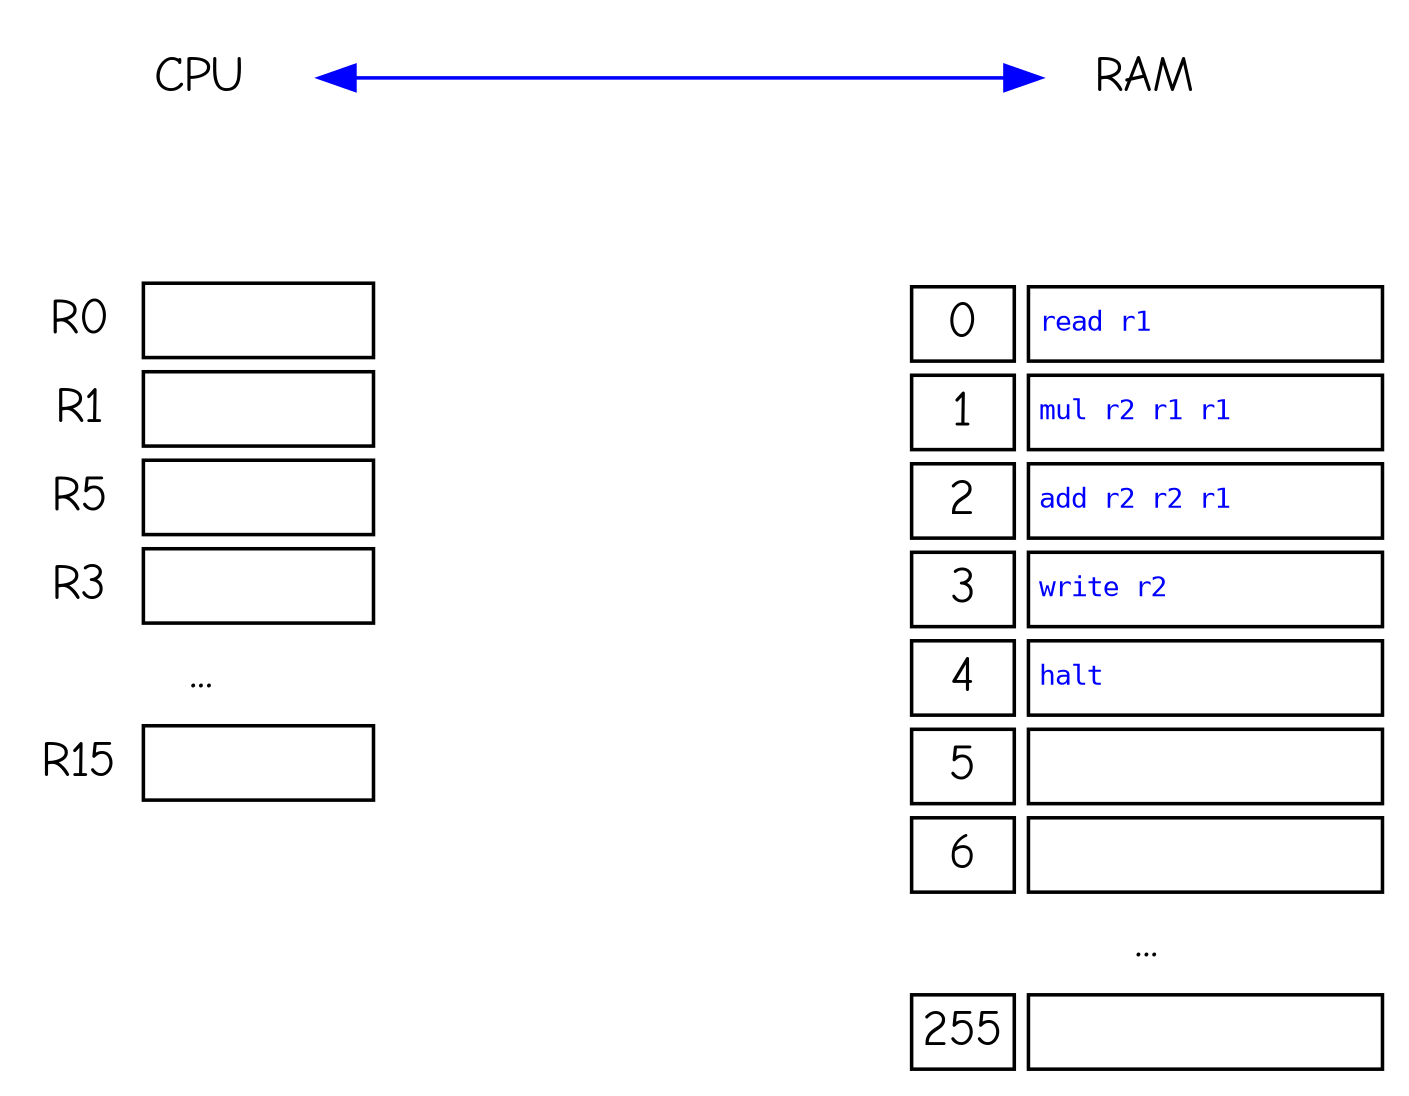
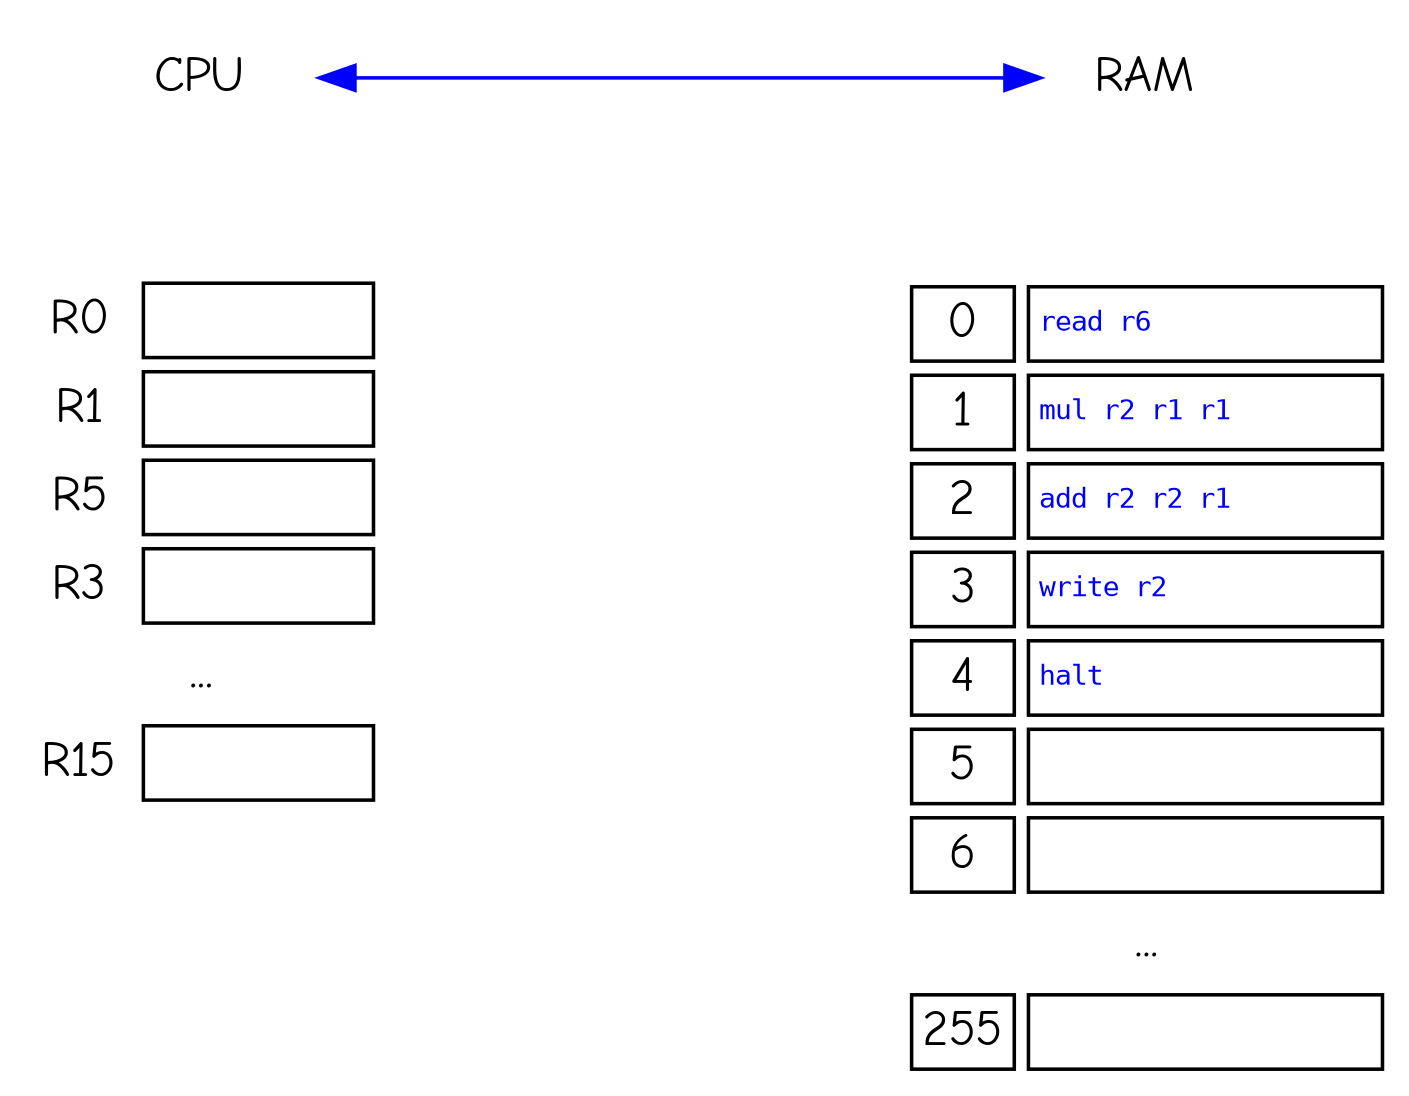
(1096, 322) -> (1096, 322)
